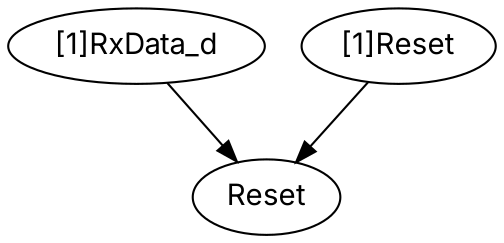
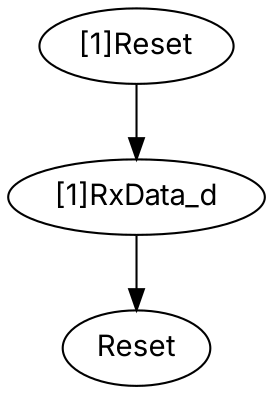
(339, 114) -> (137, 111)
